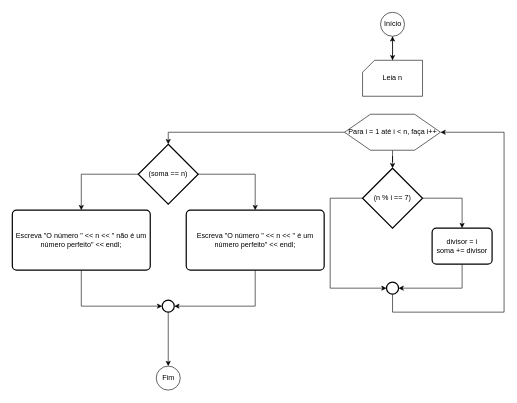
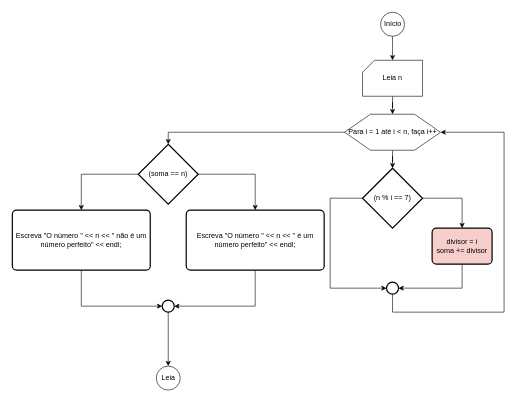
(393, 59) -> (393, 107)
(462, 246) -> (462, 246)
(169, 378) -> (169, 378)
